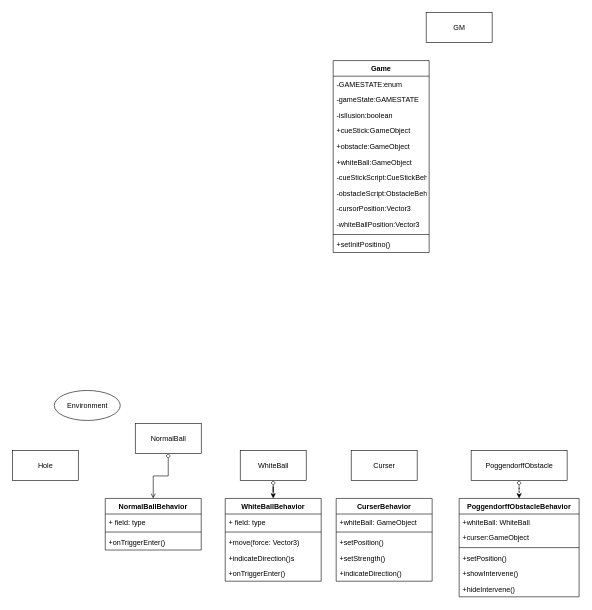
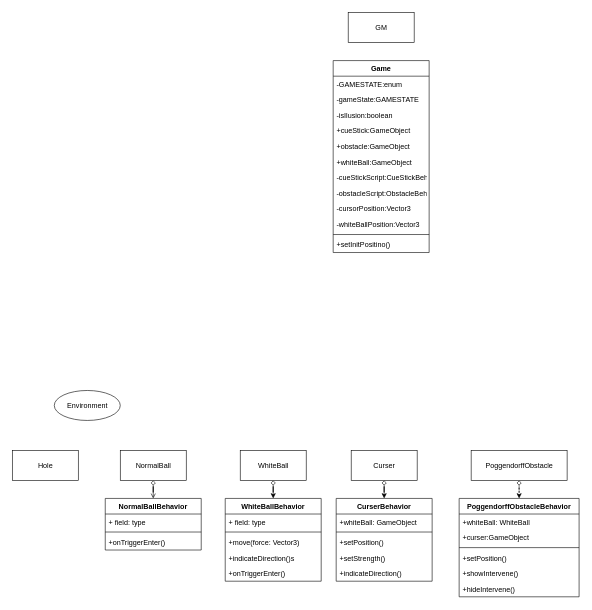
(459, 27) -> (381, 27)
(168, 438) -> (153, 465)
none -> (384, 489)
